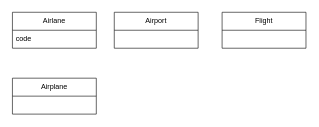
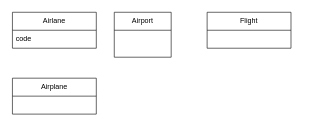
(156, 30) -> (143, 35)
(264, 30) -> (249, 30)
